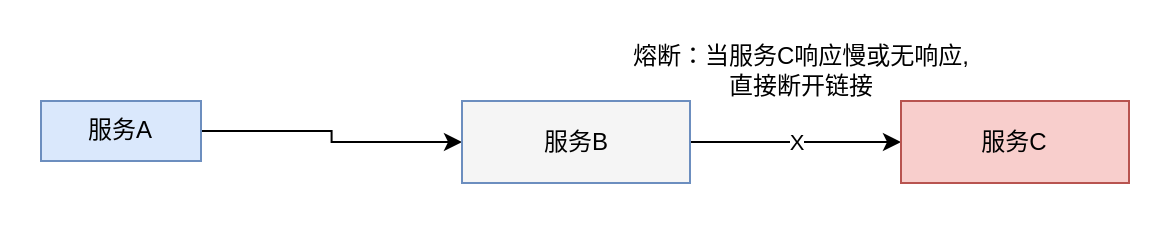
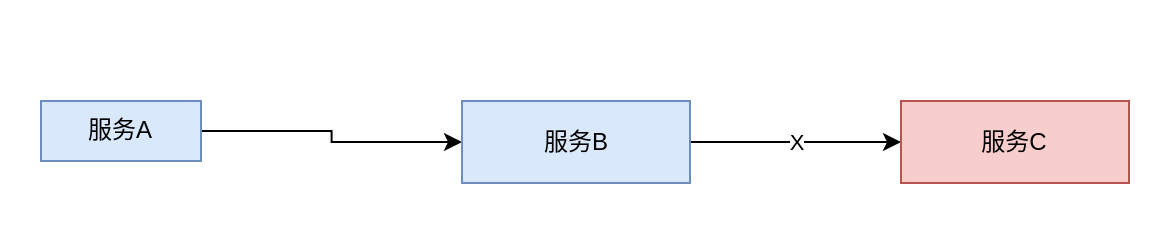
(801, 71) -> none
(576, 142) -> (576, 142)
